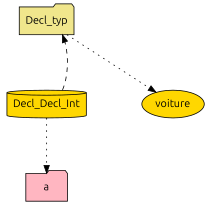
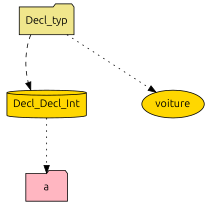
(67, 66) -> (26, 58)
